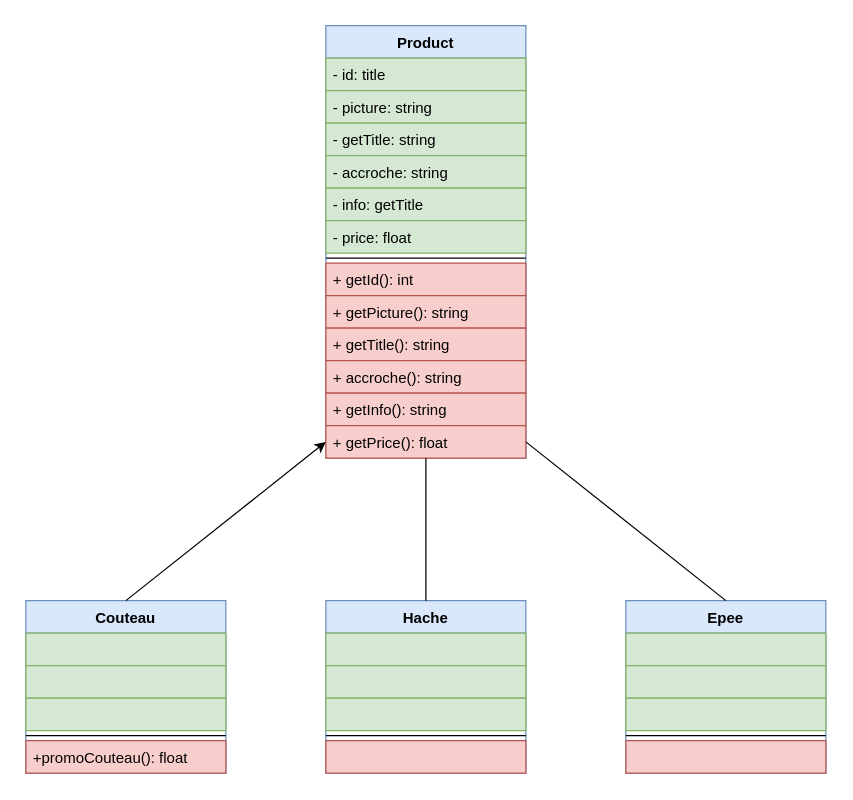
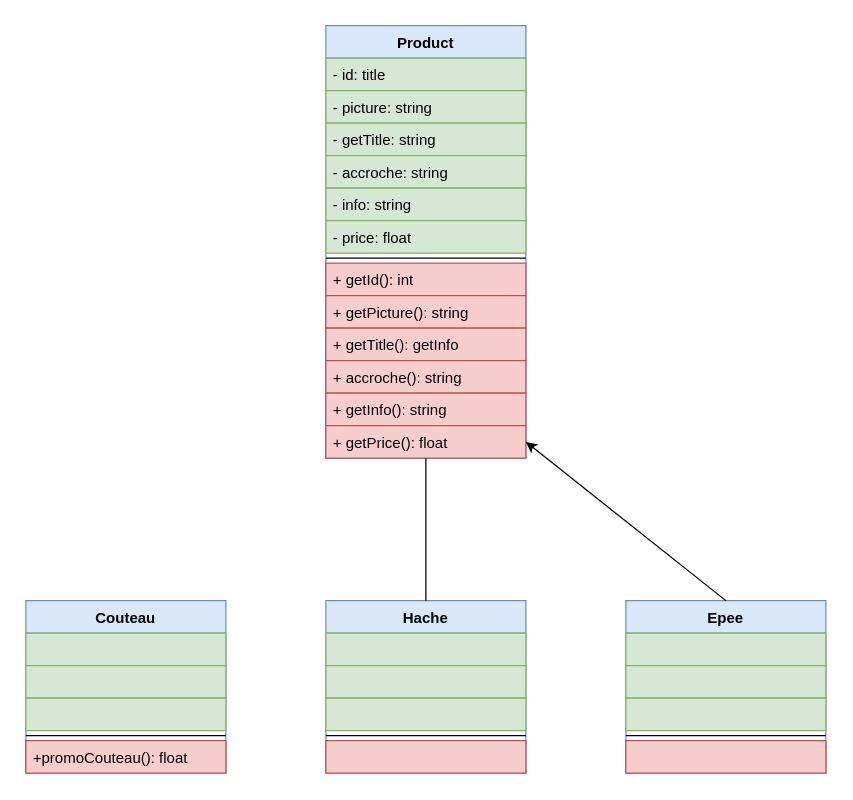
(388, 205) -> (382, 205)
(405, 345) -> (411, 345)
(530, 446) -> (533, 447)
(222, 524) -> none
